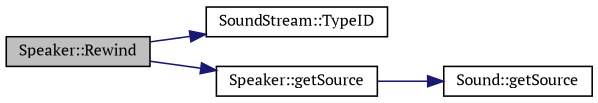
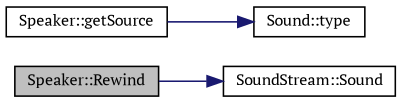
(297, 22) -> (309, 81)
(175, 65) -> none
(518, 81) -> (309, 22)
